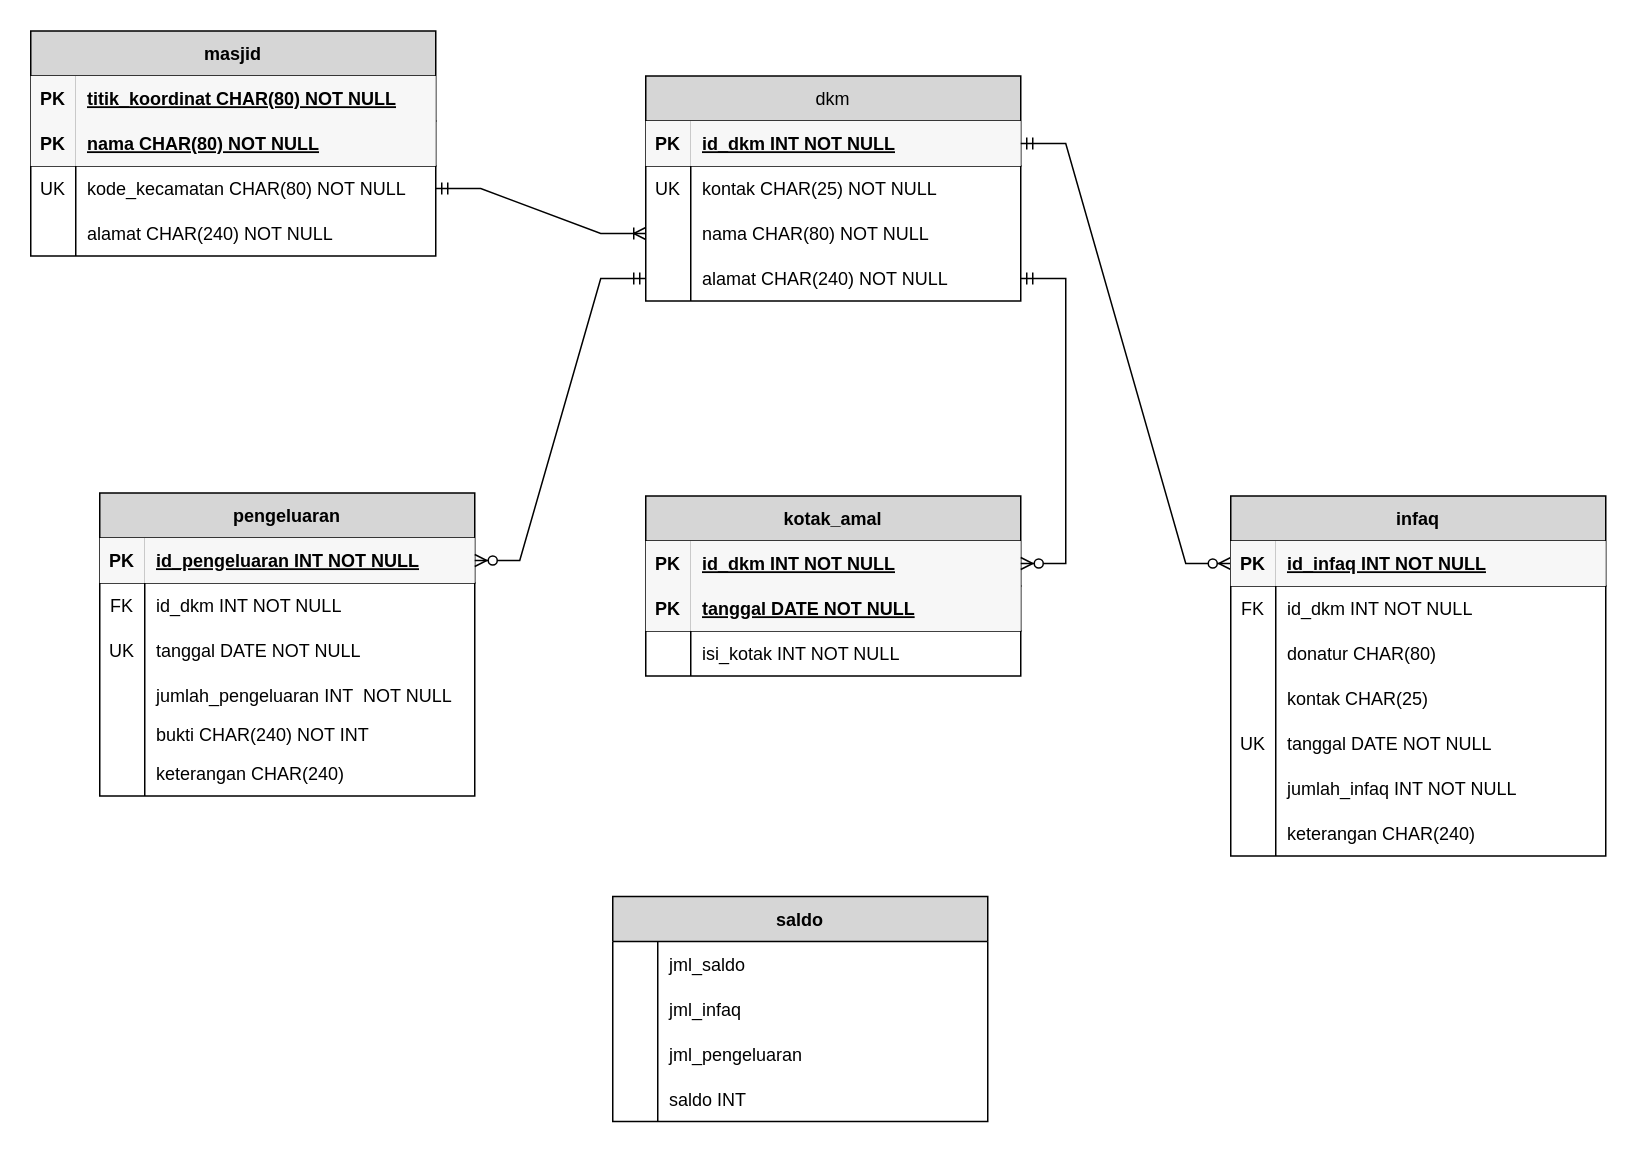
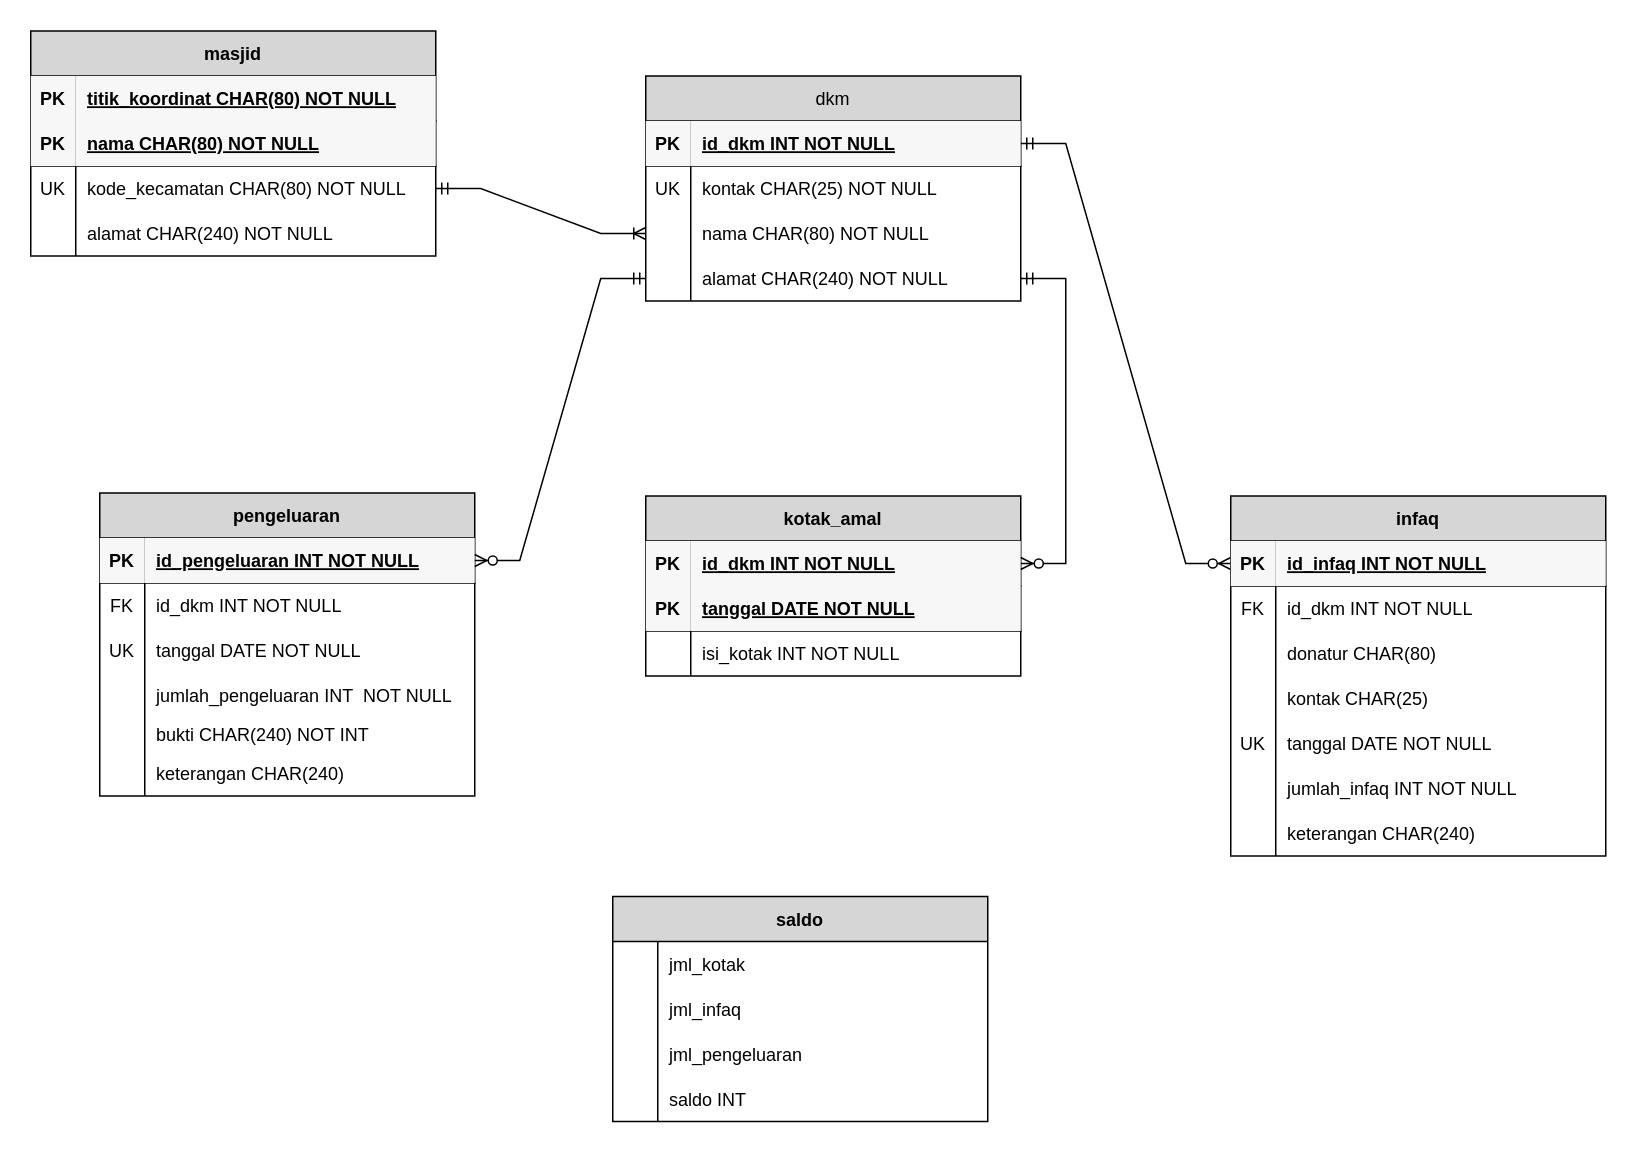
(710, 965) -> (712, 965)
